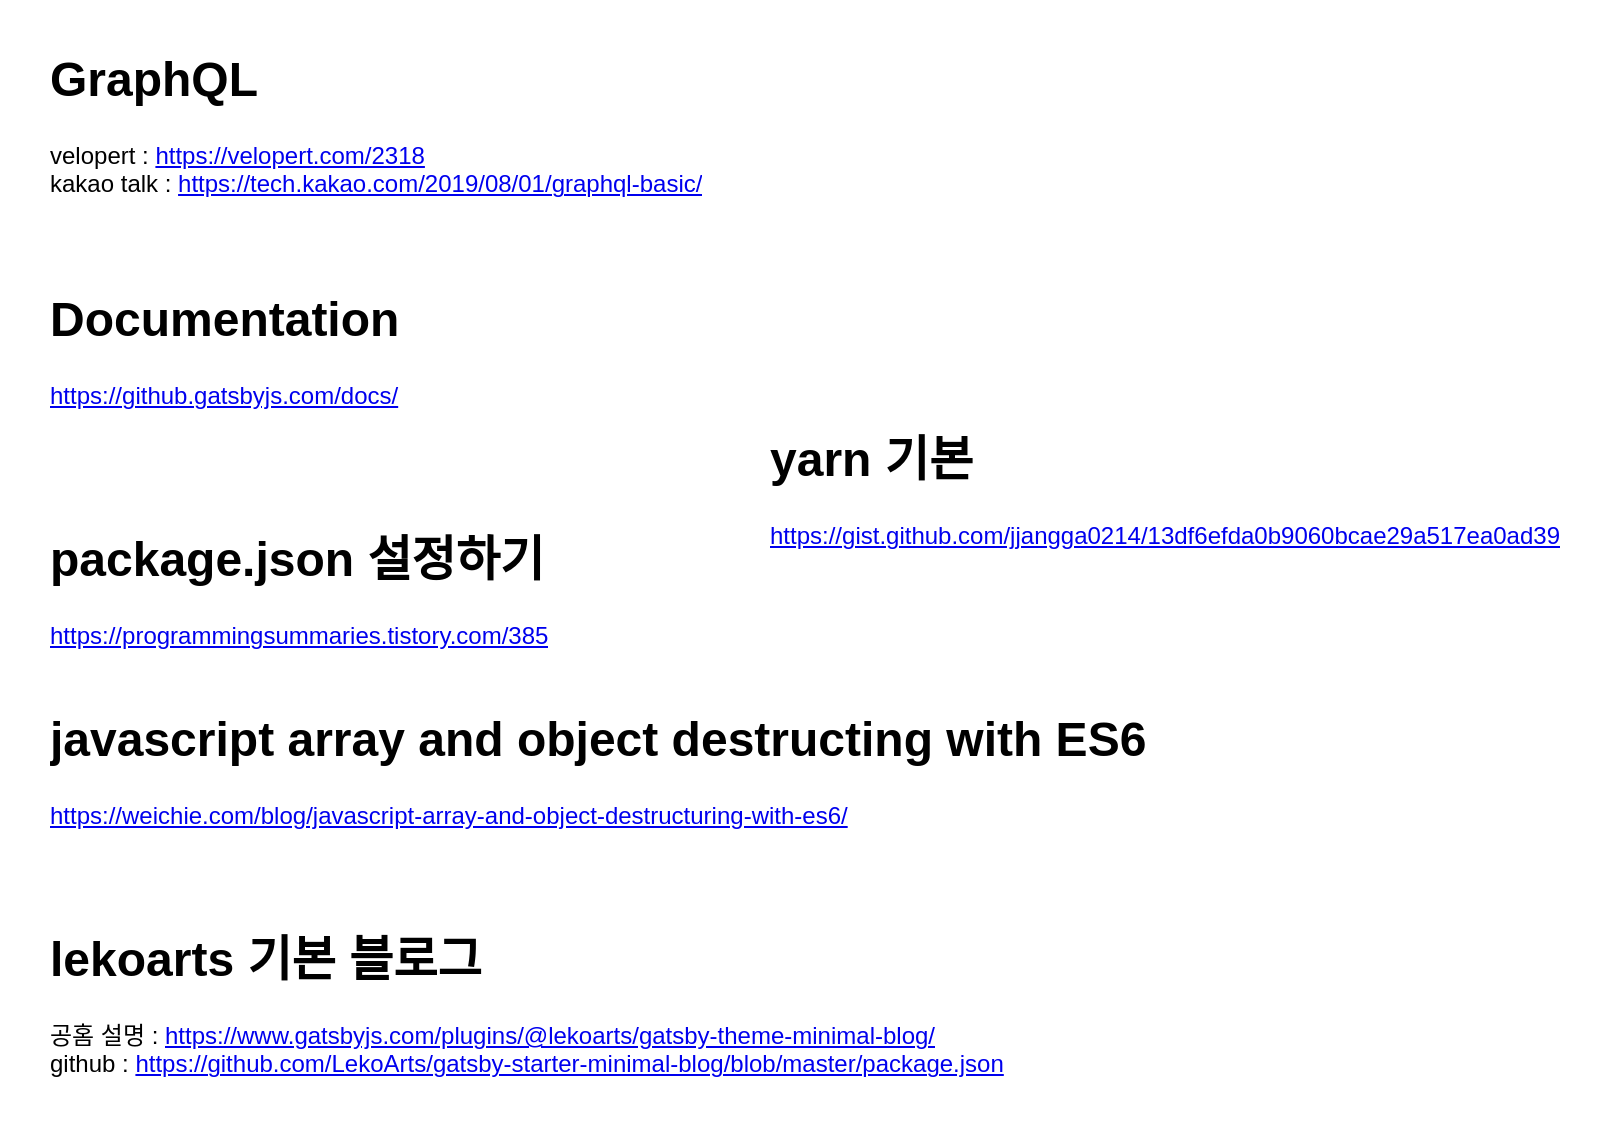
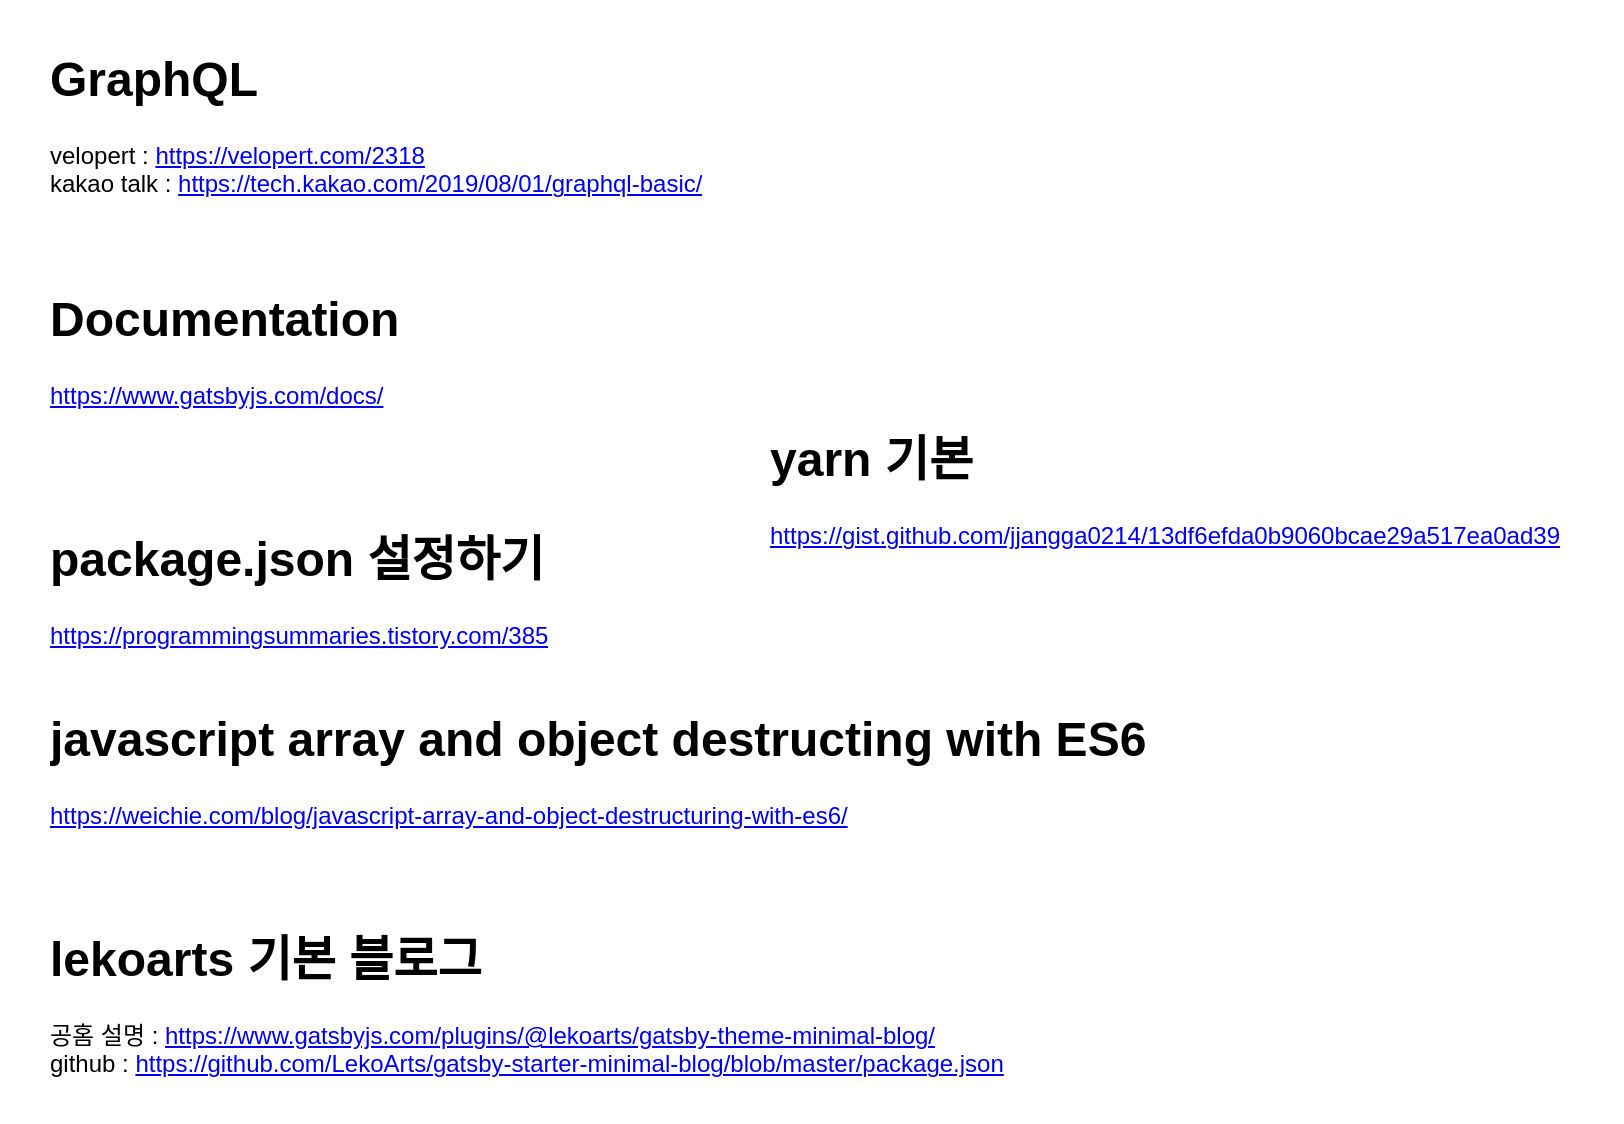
(233, 304) -> (233, 304)
